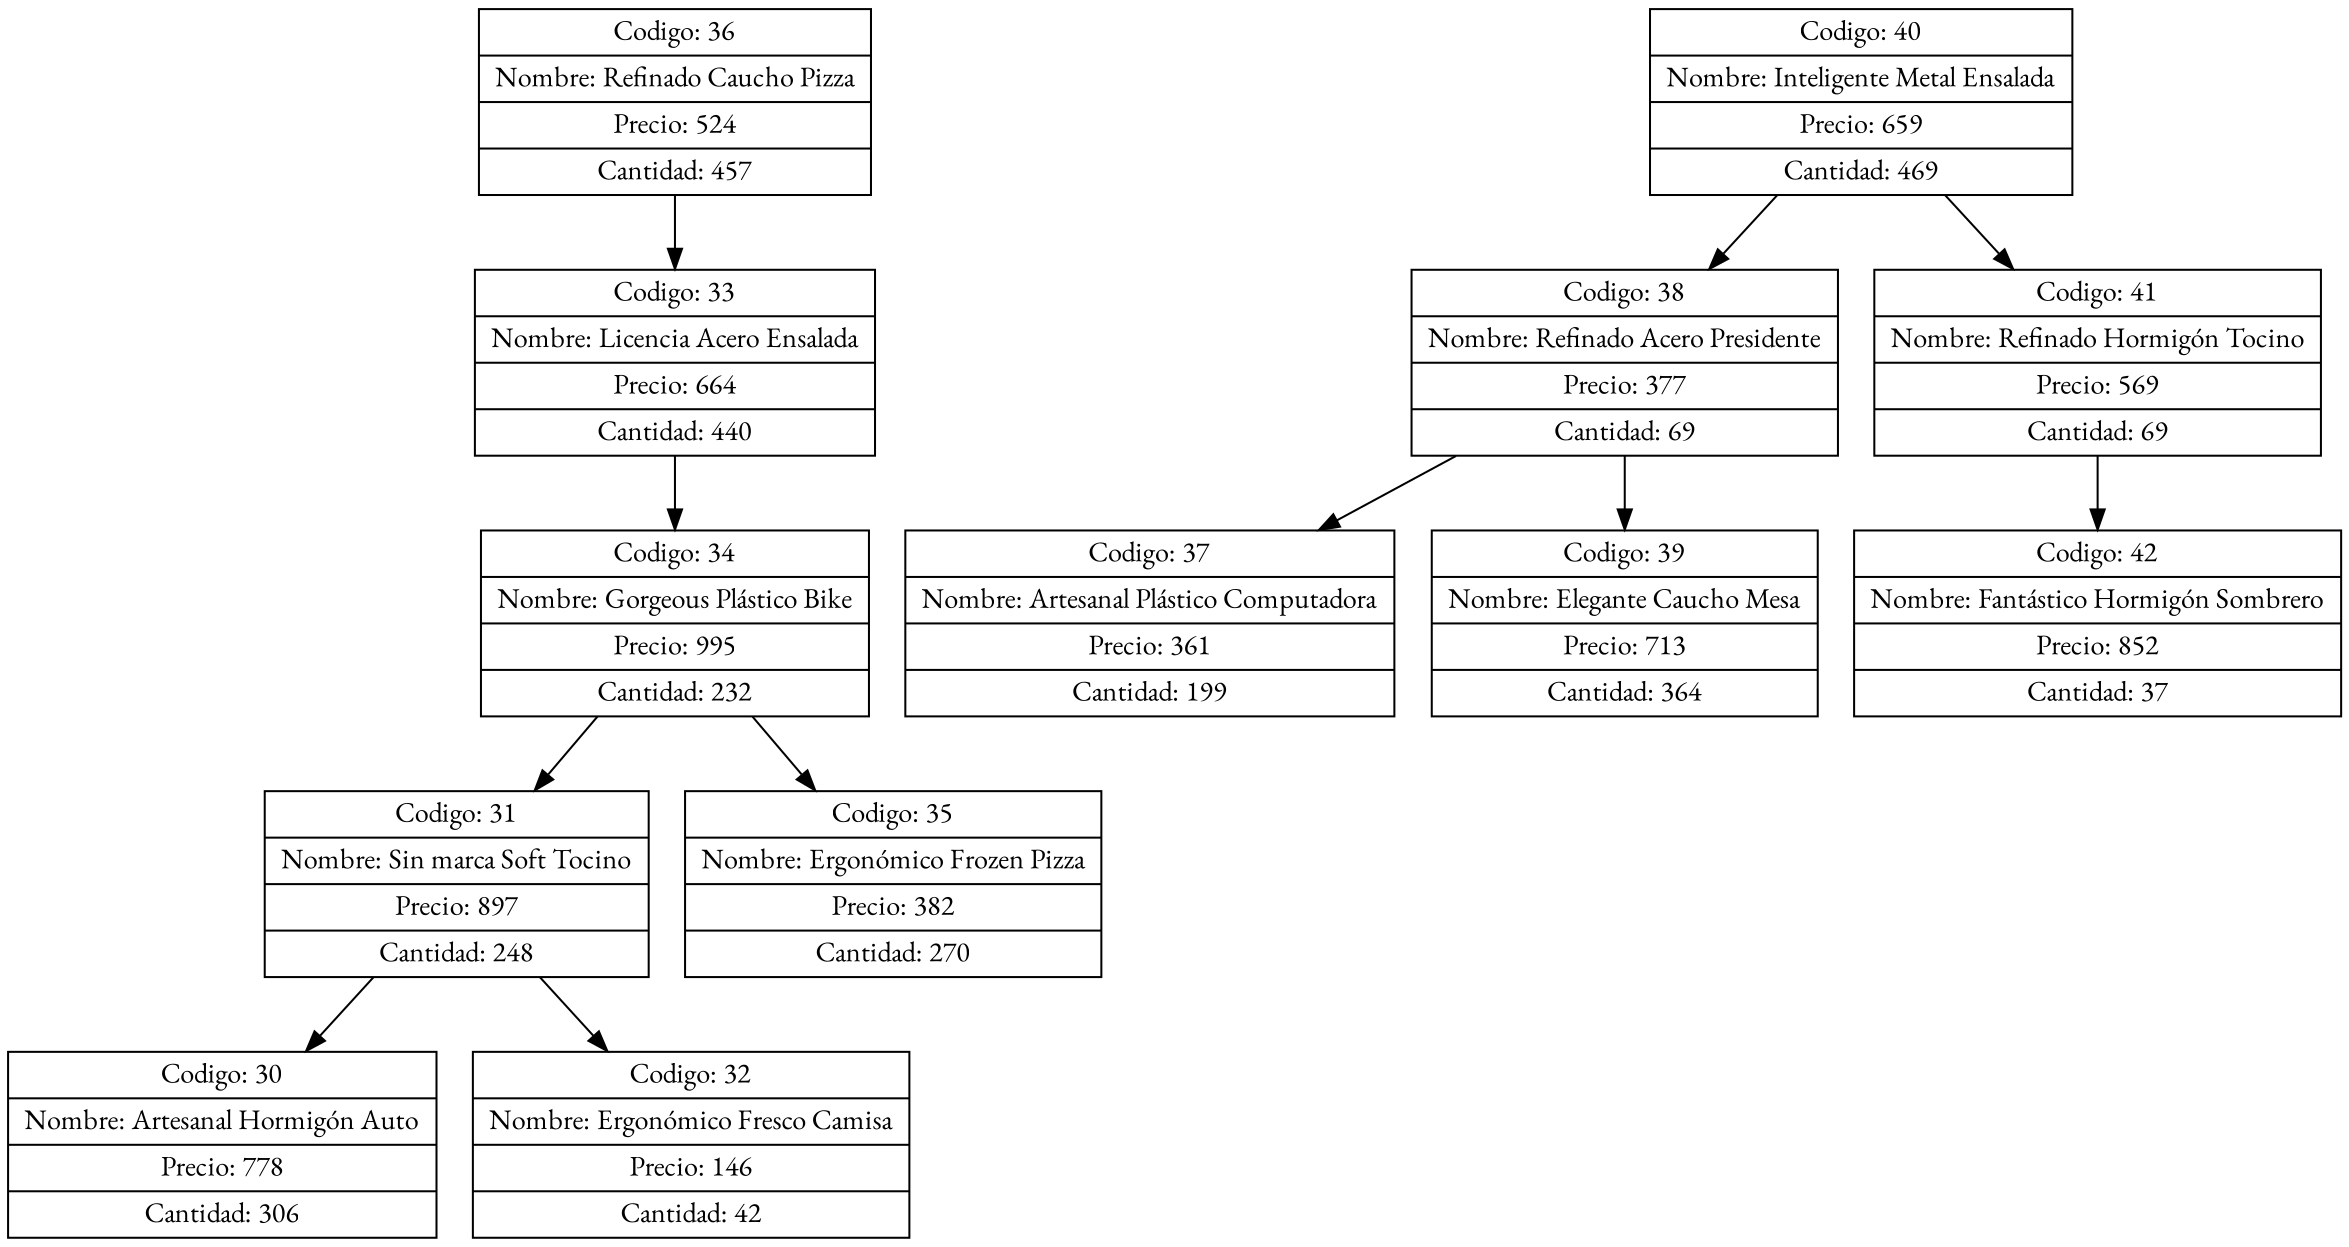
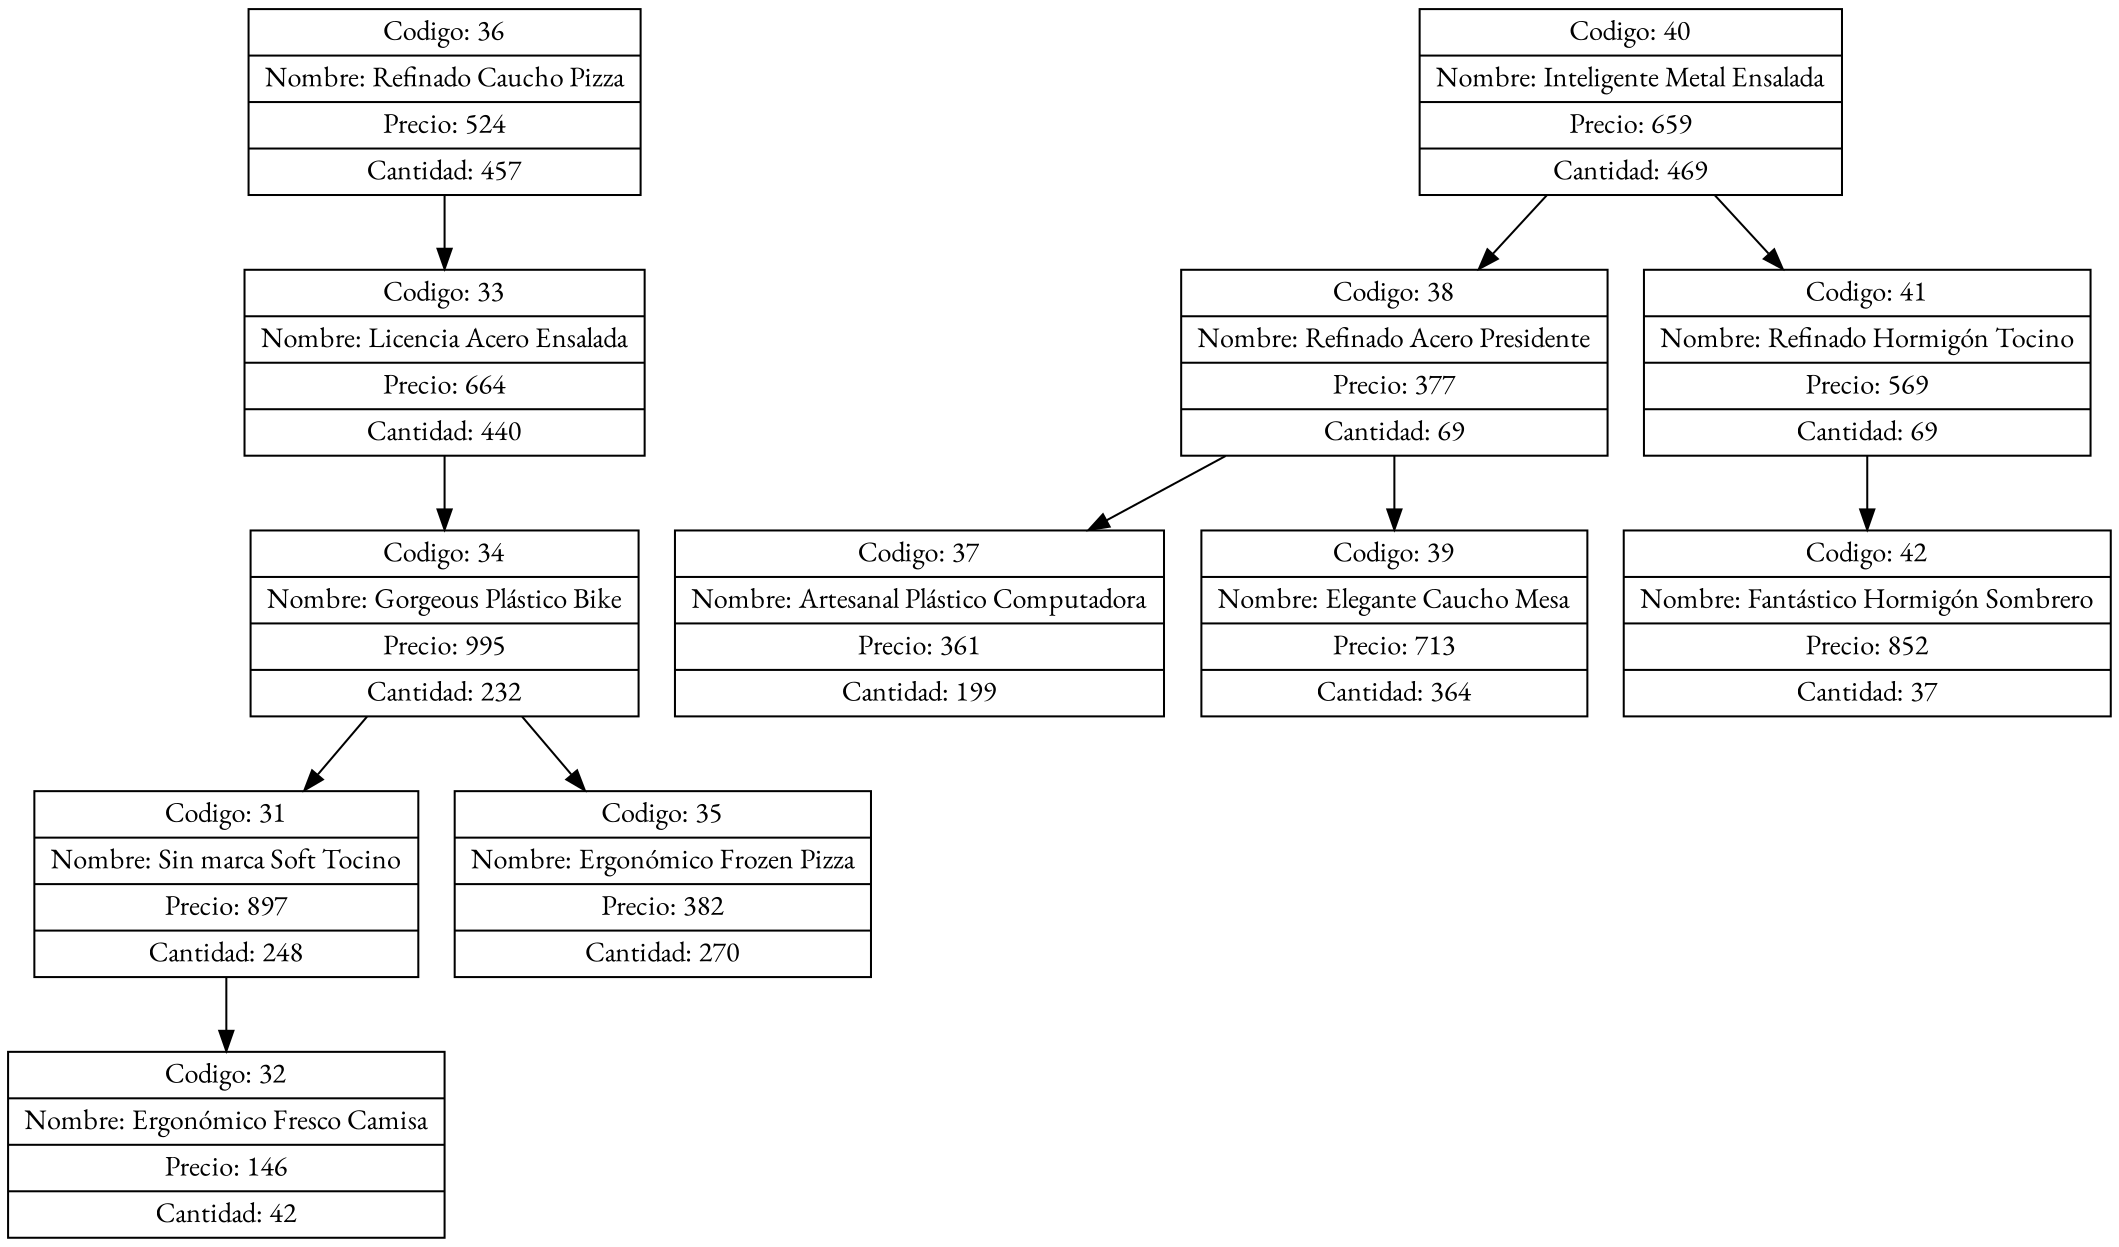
(222, 1145) -> none
